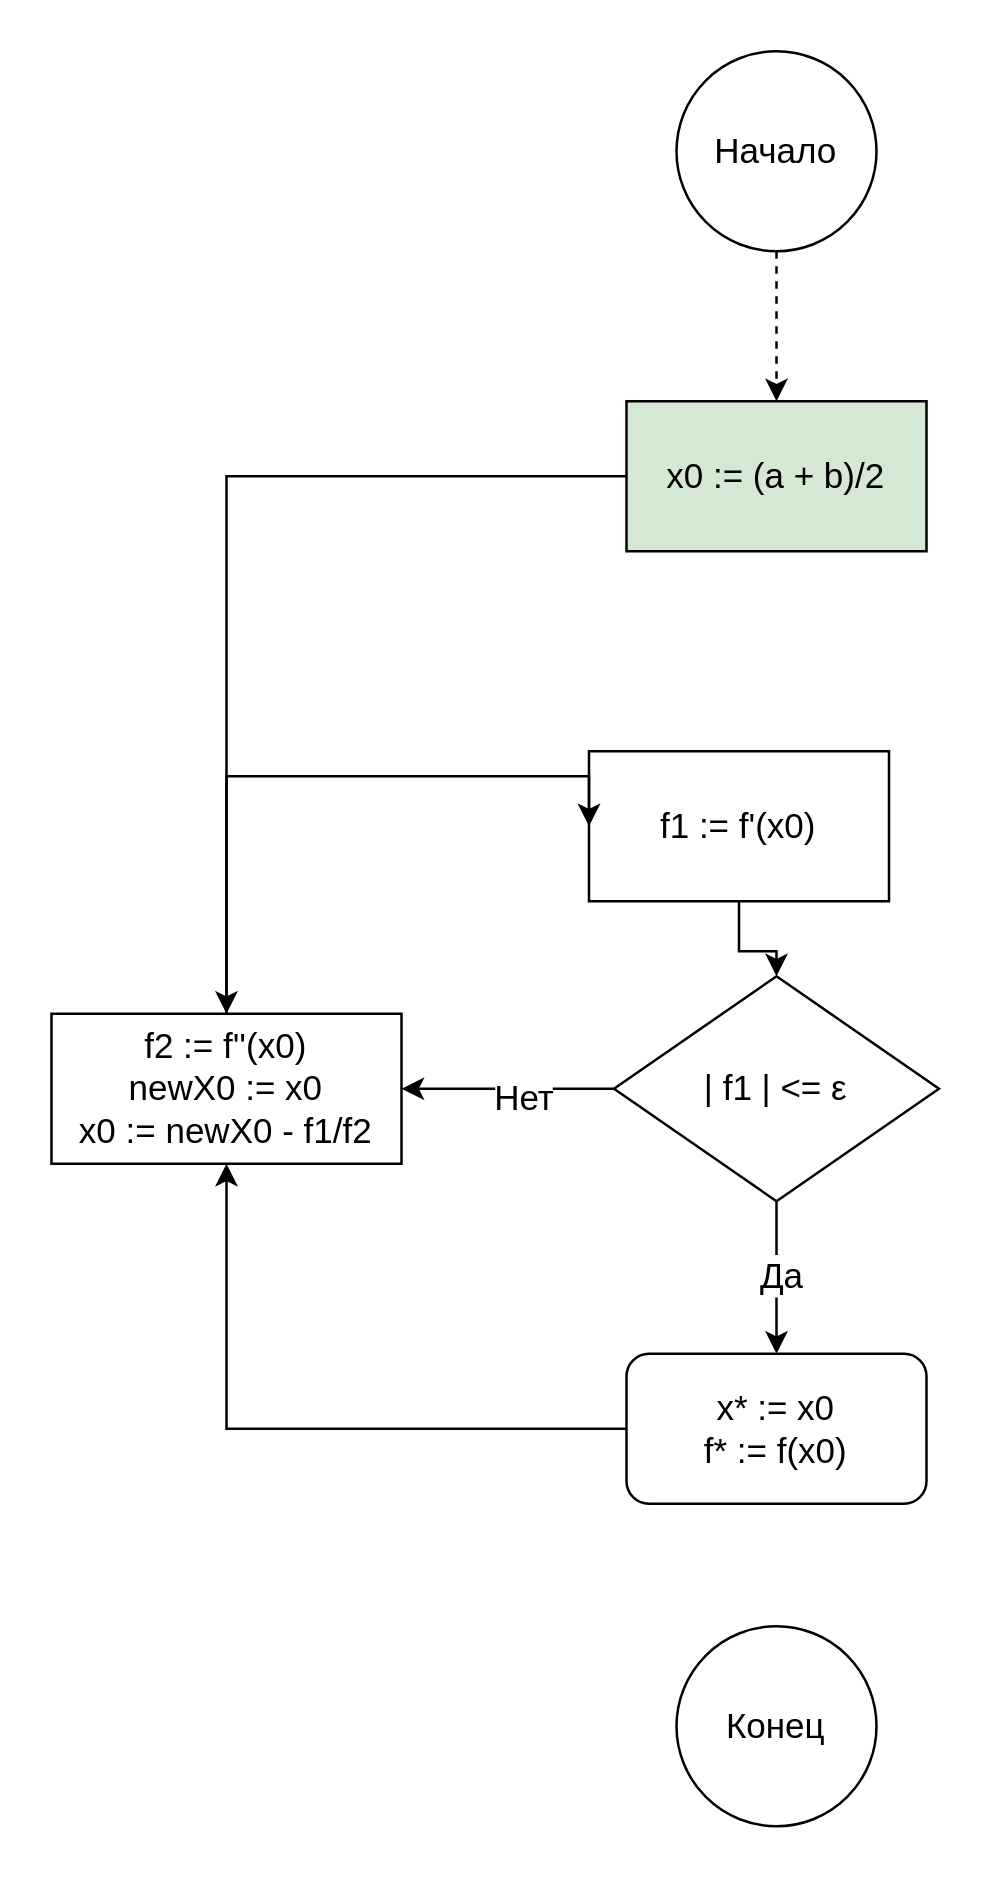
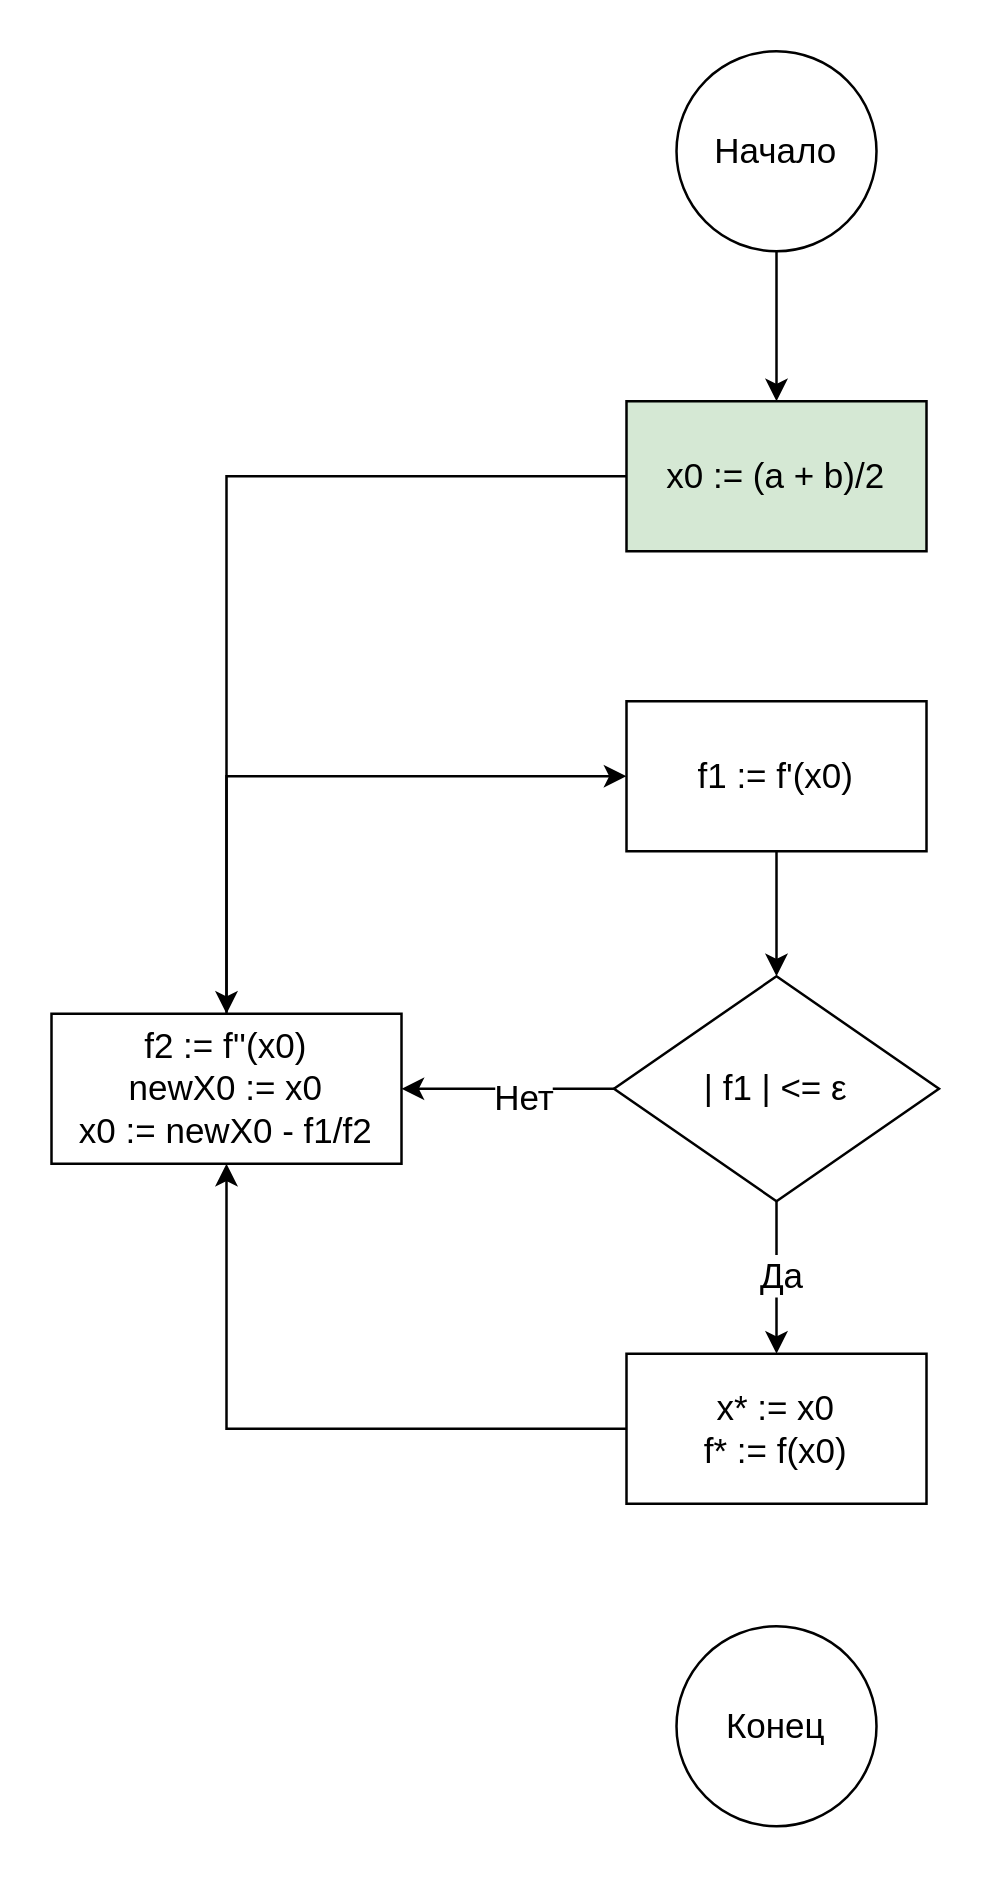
(776, 321) -> (776, 321)
(739, 826) -> (776, 776)
(776, 1429) -> (776, 1429)
